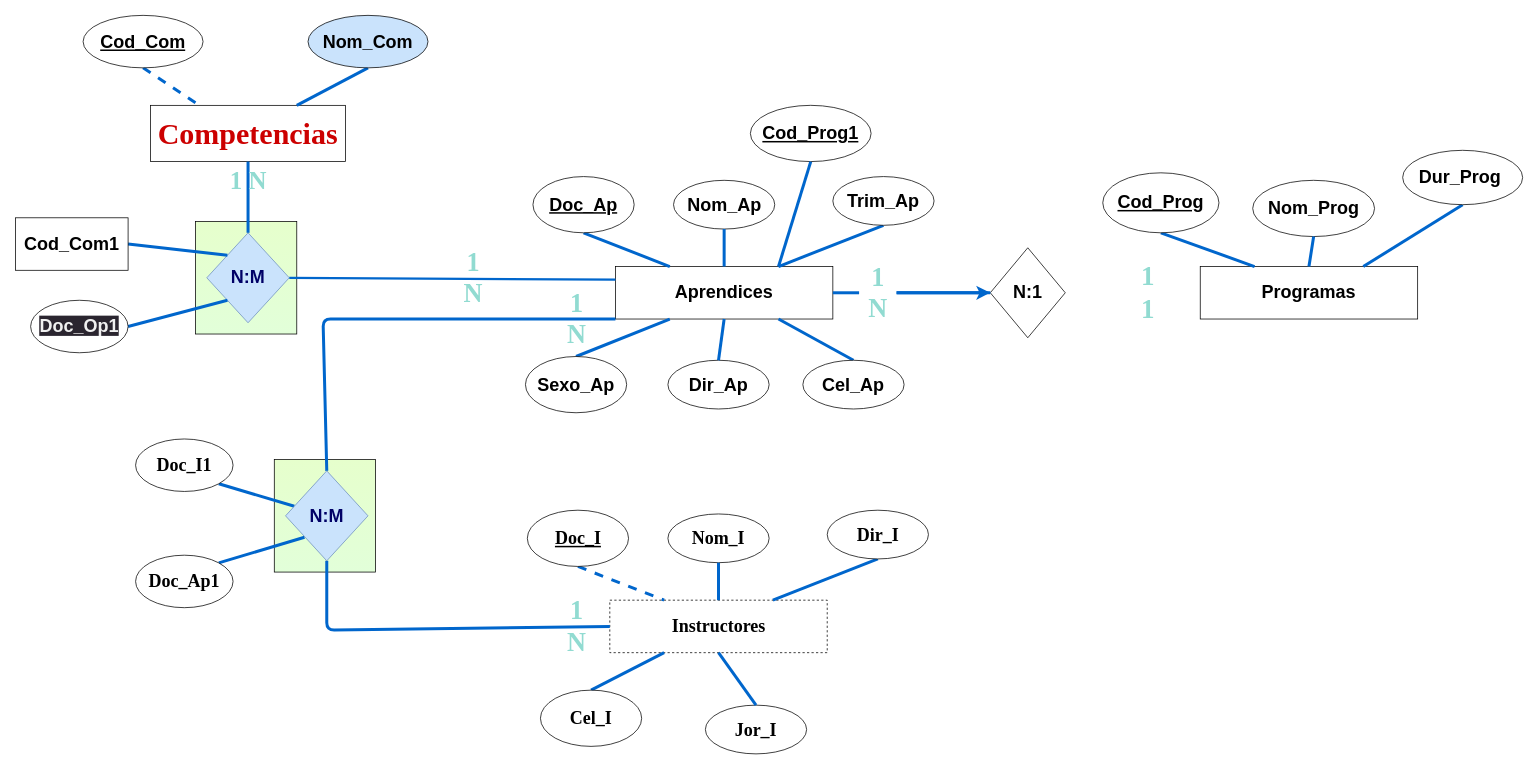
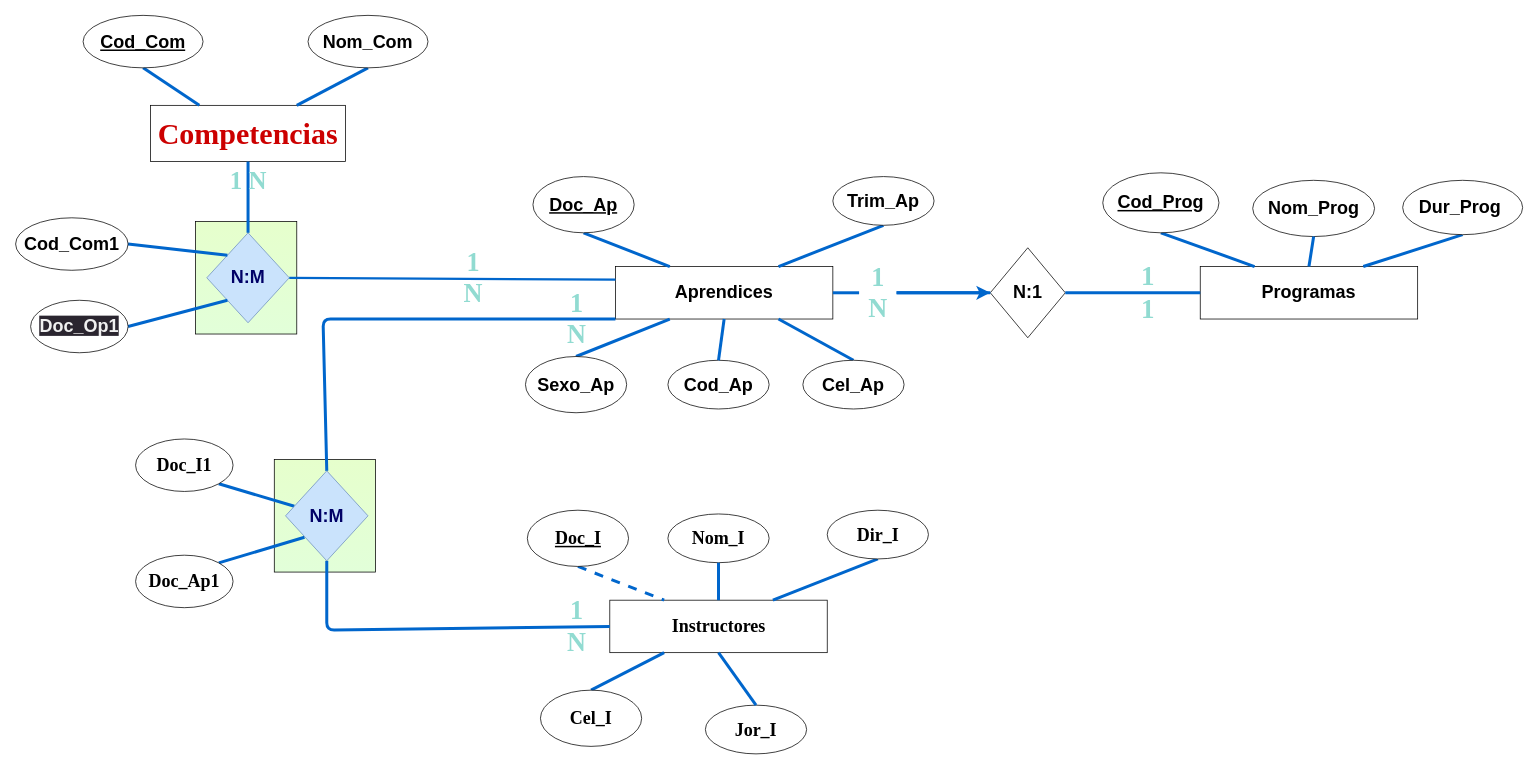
(368, 42) -> (368, 42)
(173, 88) -> (173, 88)
(811, 134) -> none
(1463, 178) -> (1463, 208)
(724, 205) -> none
(795, 213) -> none
(72, 244) -> (72, 244)
(724, 247) -> none
none -> (1132, 293)
(719, 385) -> (719, 385)
(719, 627) -> (719, 627)
